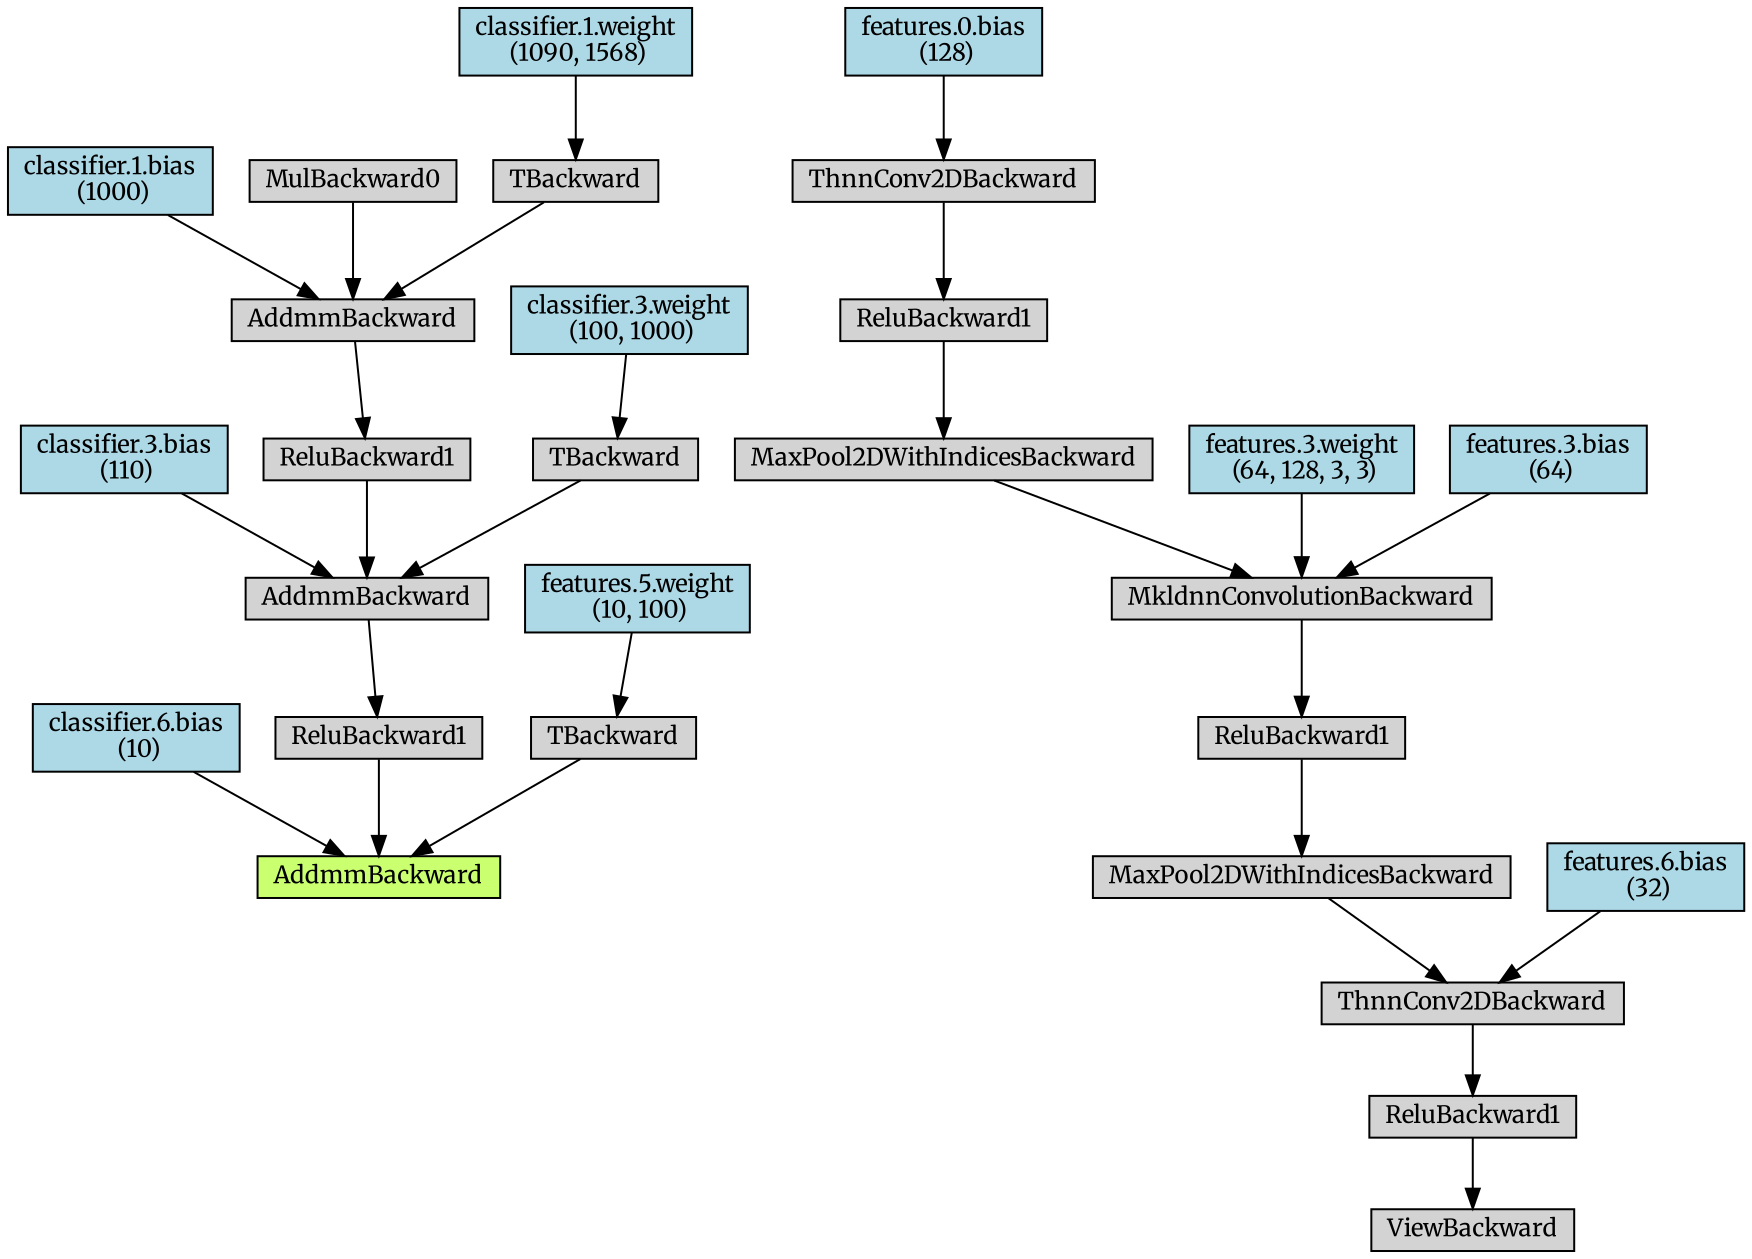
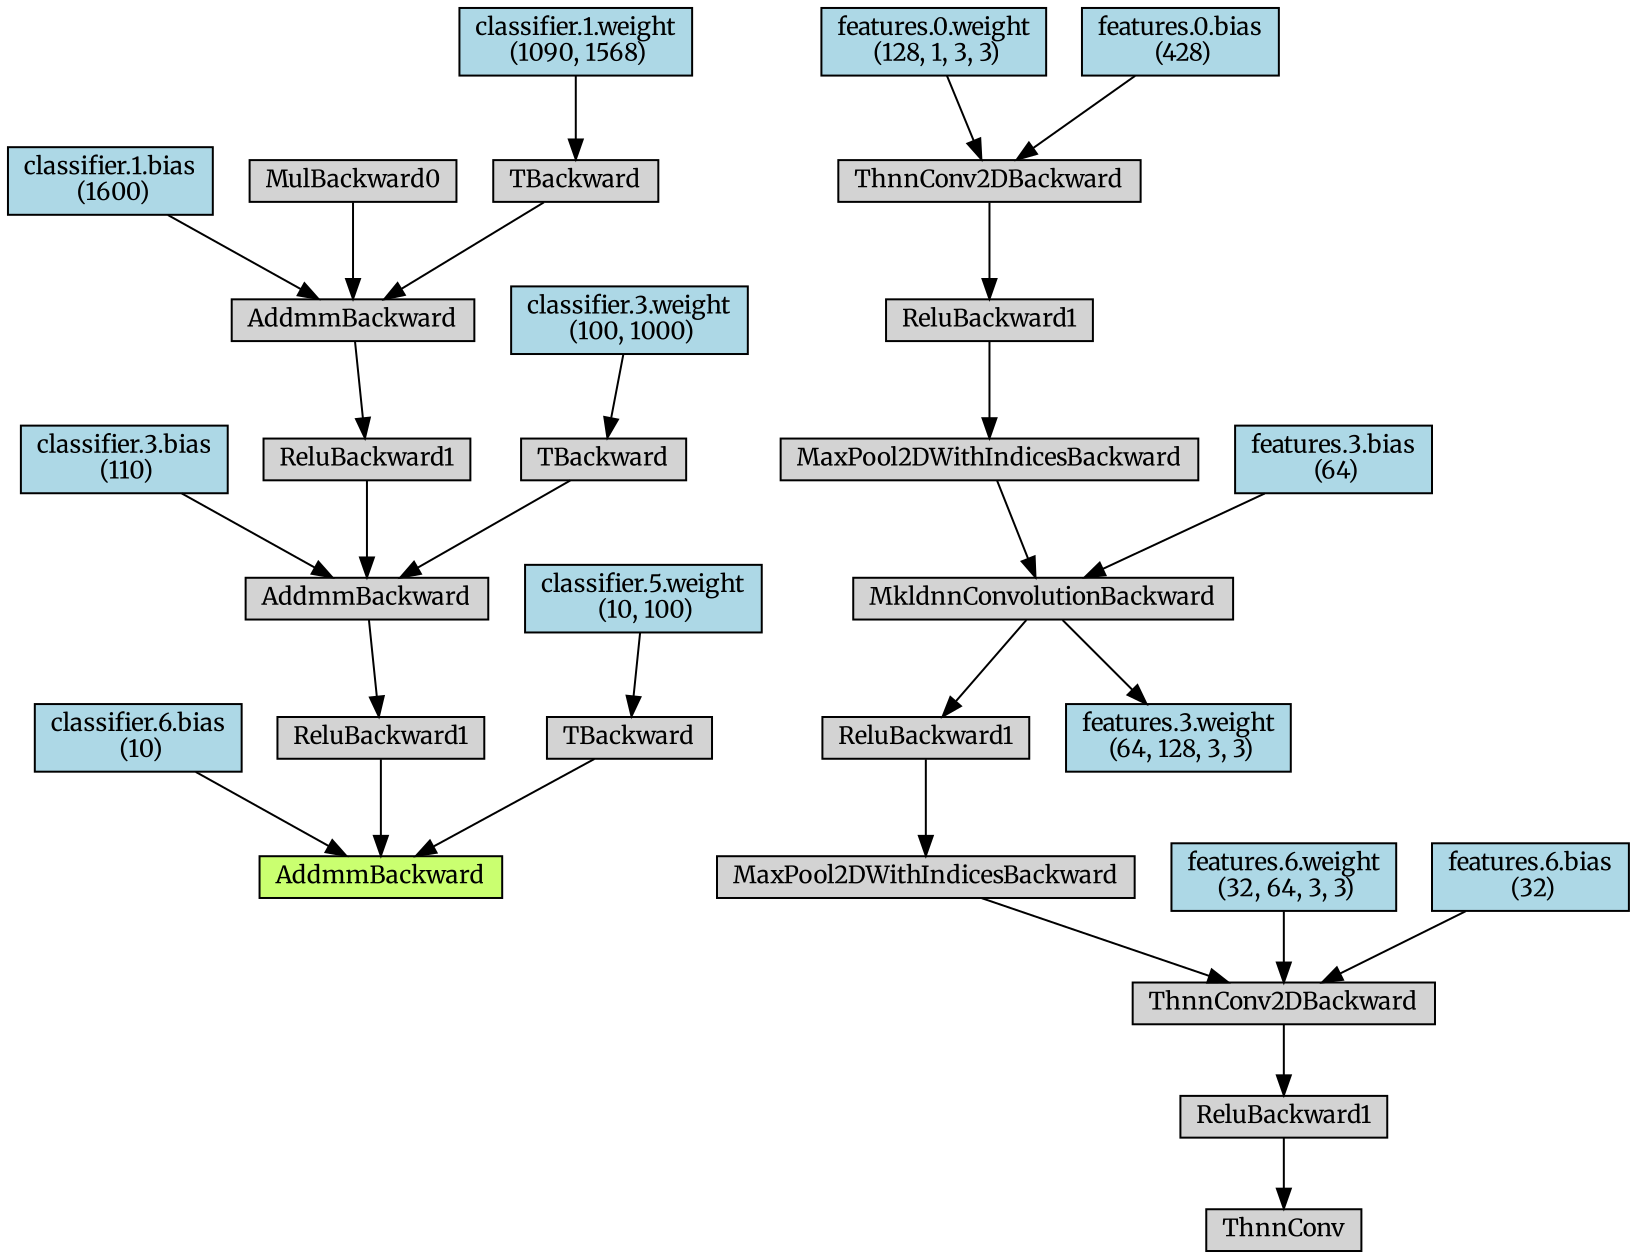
none -> (934, 42)
(944, 42) -> (1180, 42)
(110, 181) -> (110, 181)
(1302, 525) -> (1097, 655)
(637, 599) -> (643, 599)
none -> (1284, 877)
(1473, 1230) -> (1284, 1230)
